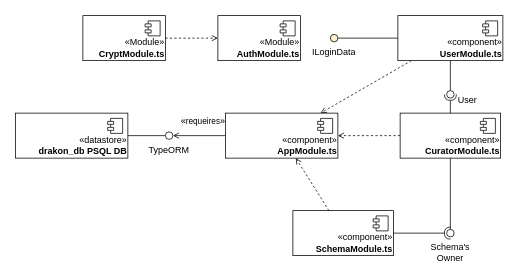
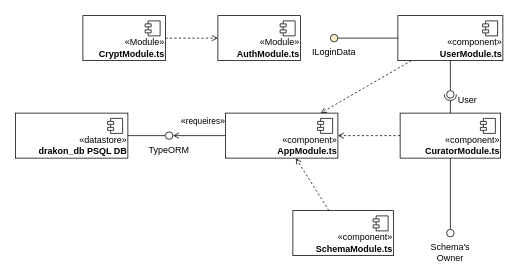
(418, 233) -> none
